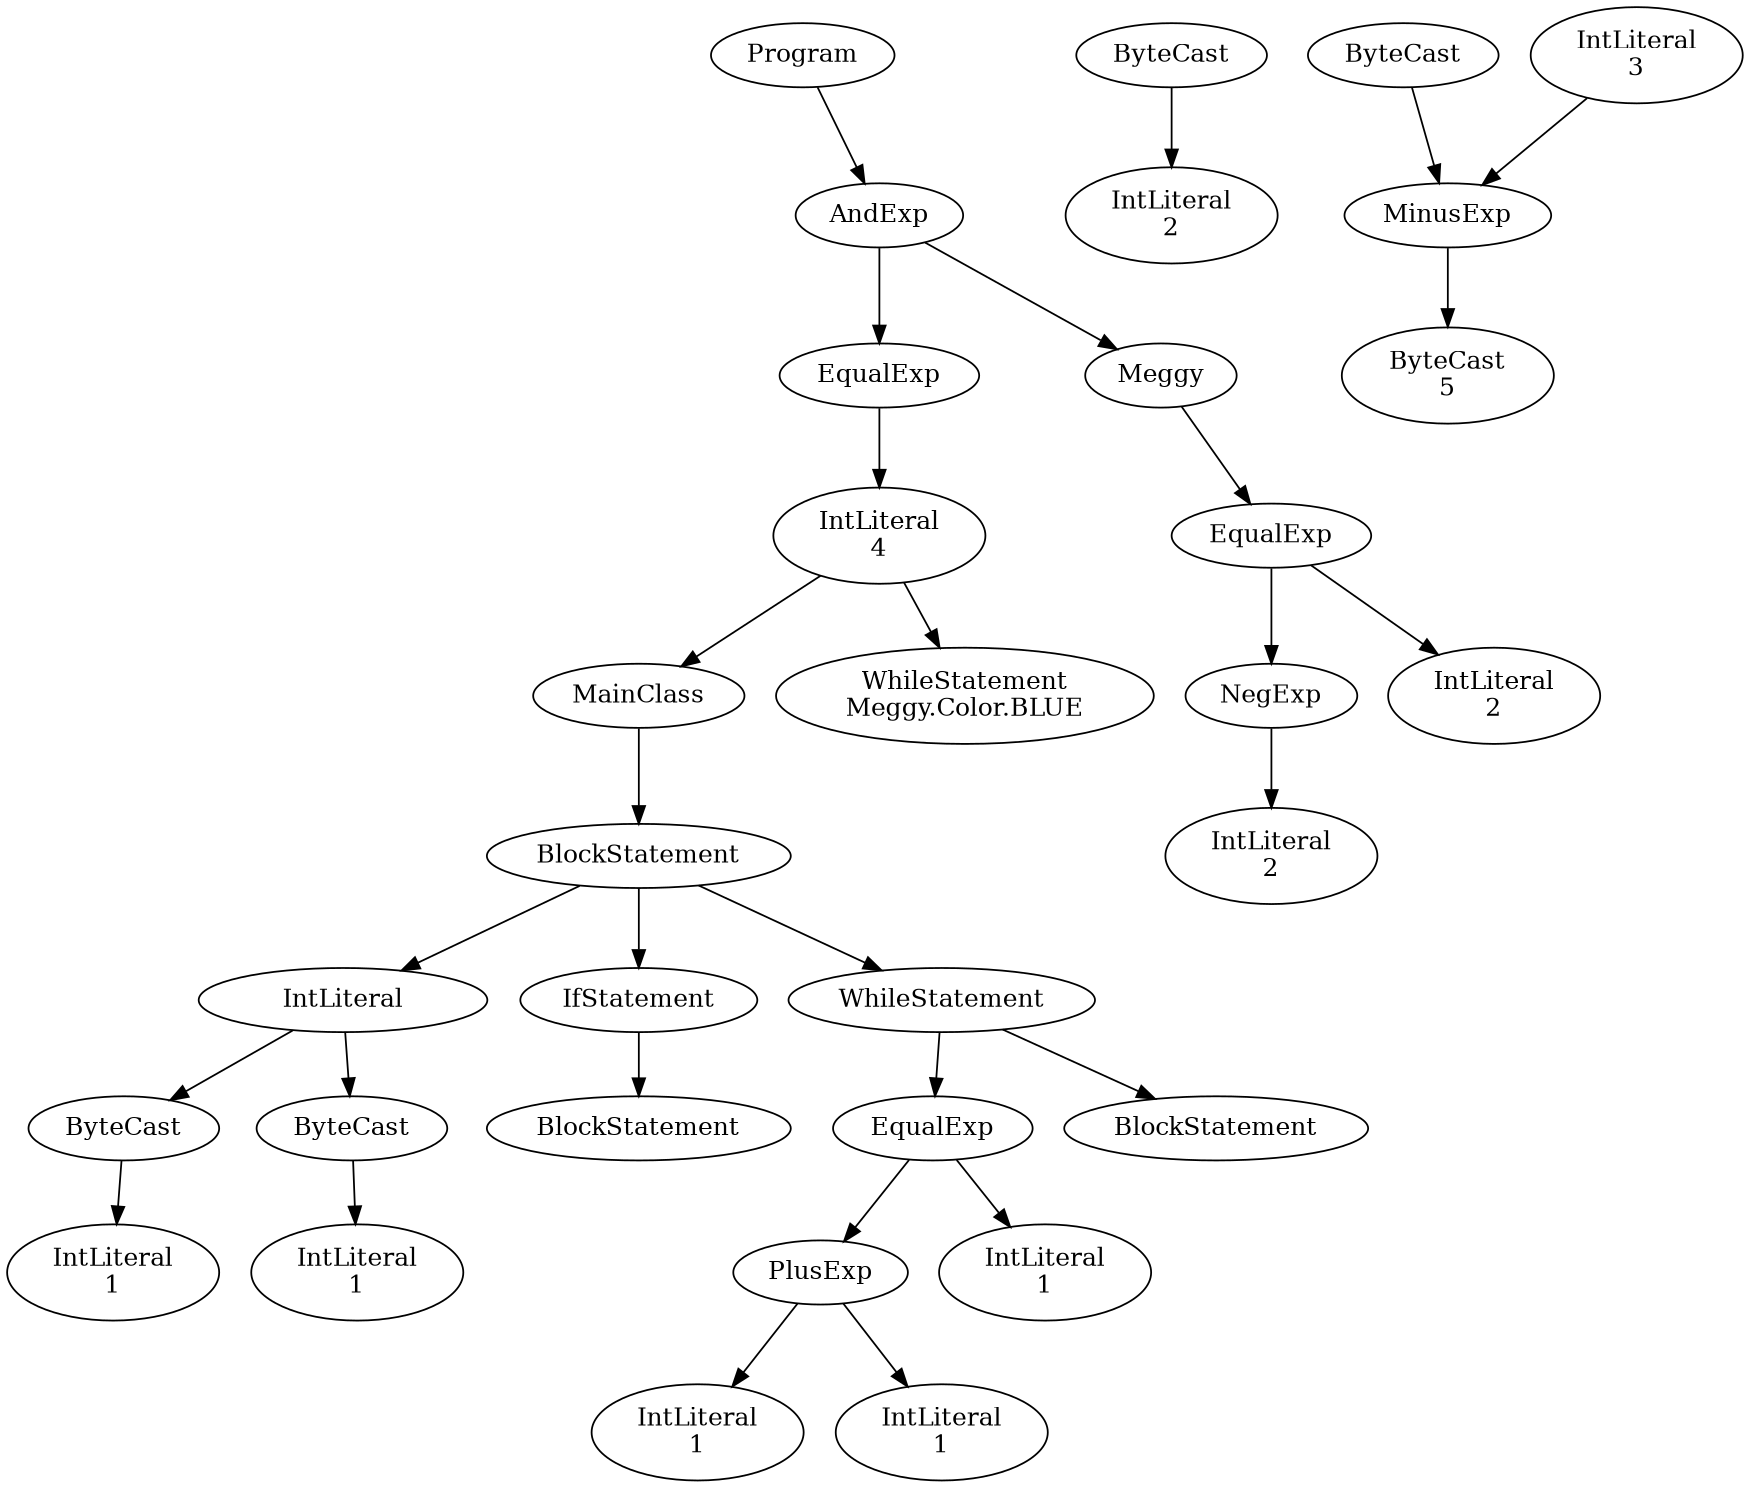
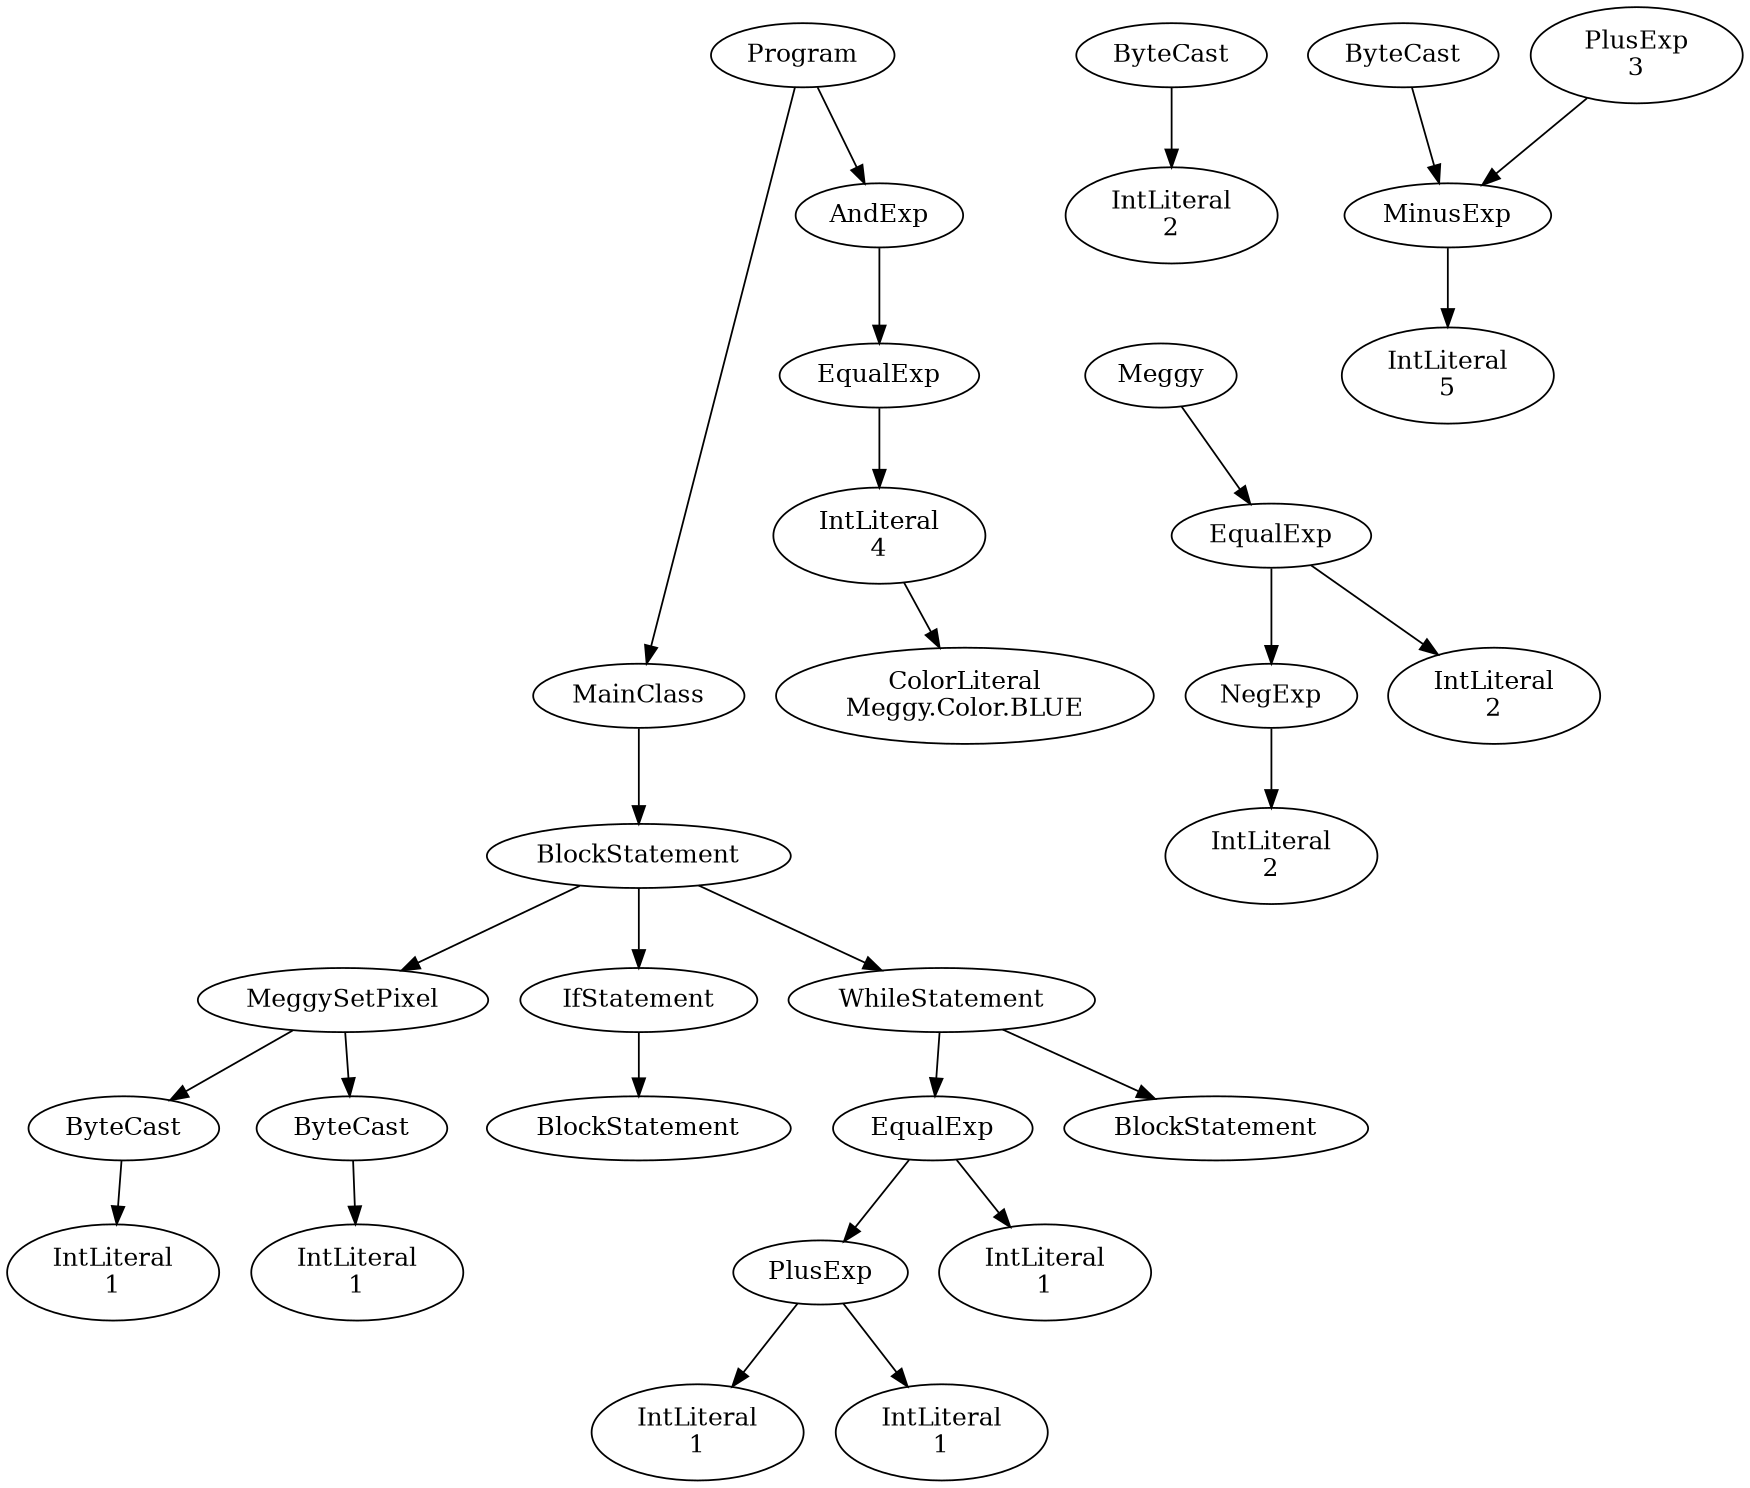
(1637, 55) -> (1637, 55)
(1013, 291) -> none
(1448, 376) -> (1448, 376)
(759, 616) -> (723, 367)
(965, 696) -> (965, 696)
(343, 1000) -> (343, 1000)
